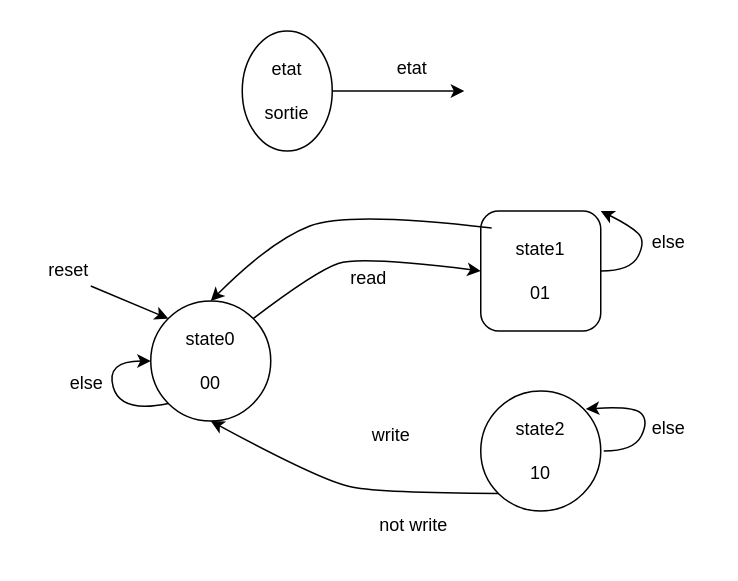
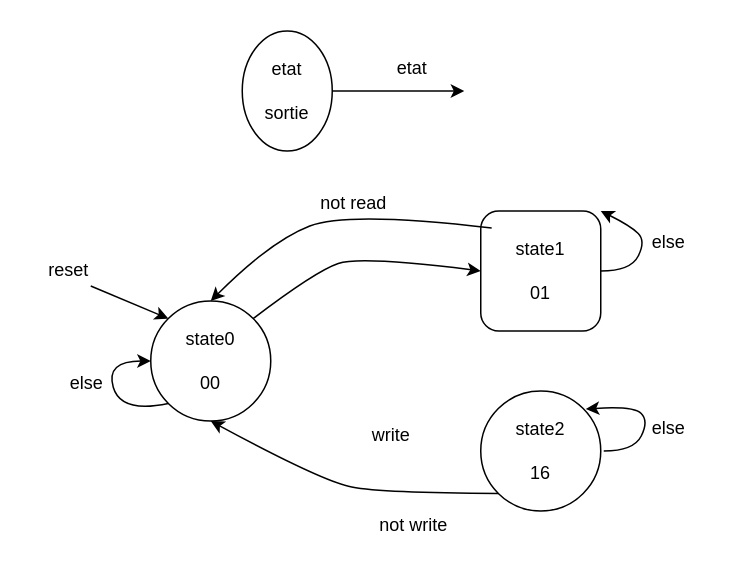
none -> (353, 203)
(368, 278) -> none
(541, 451) -> (541, 451)
